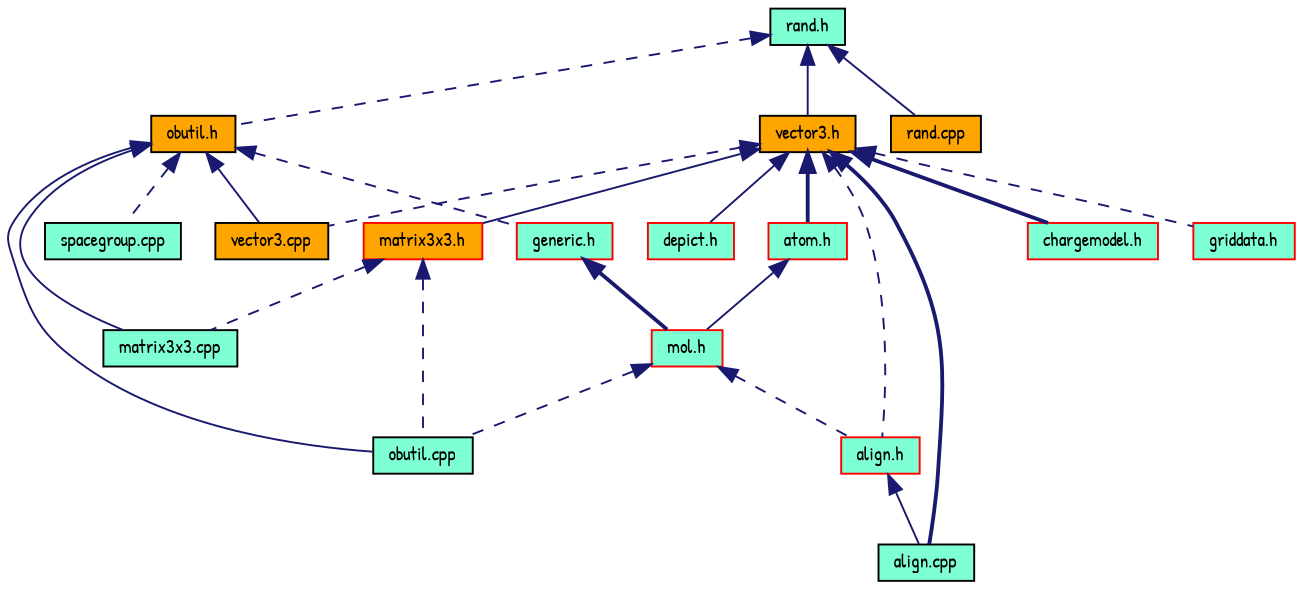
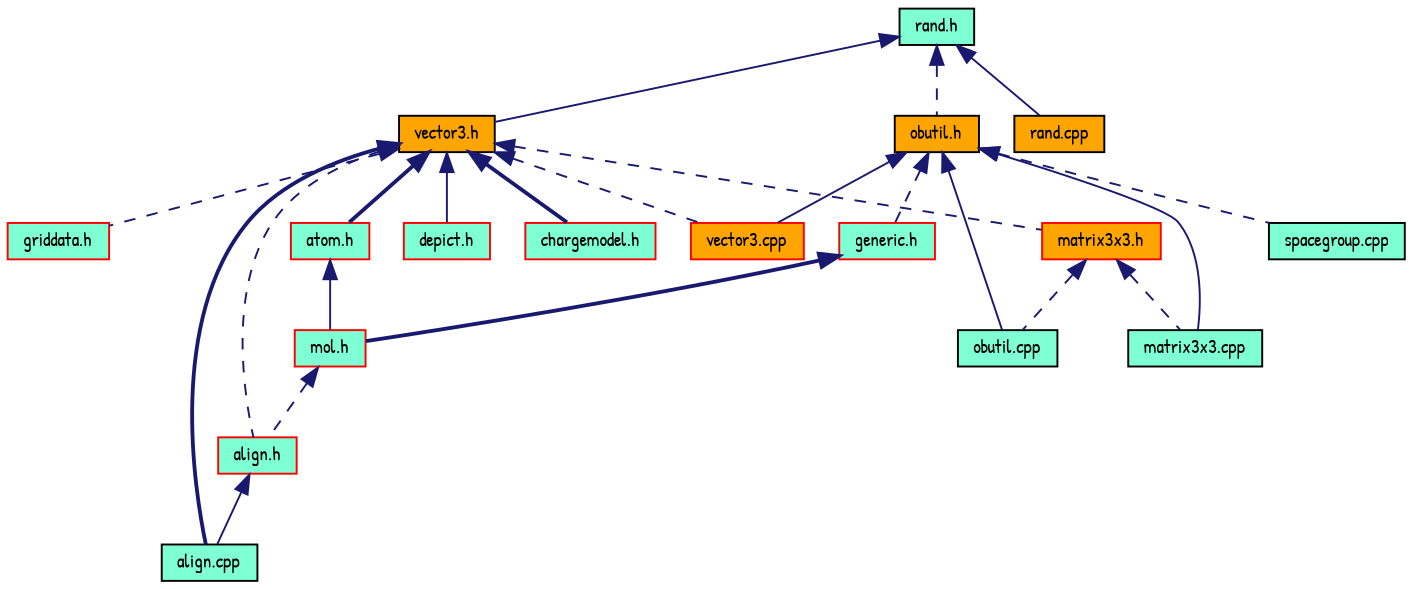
(612, 189) -> (778, 188)
(272, 241) -> (747, 241)
(549, 404) -> none
